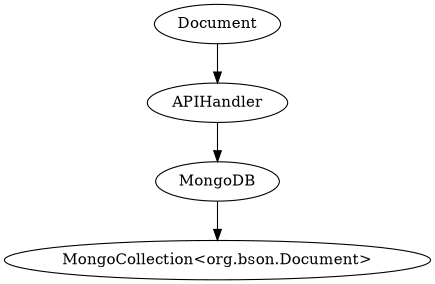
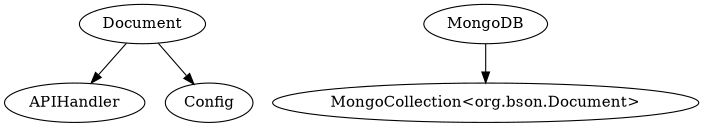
none -> (209, 103)
(217, 137) -> none
